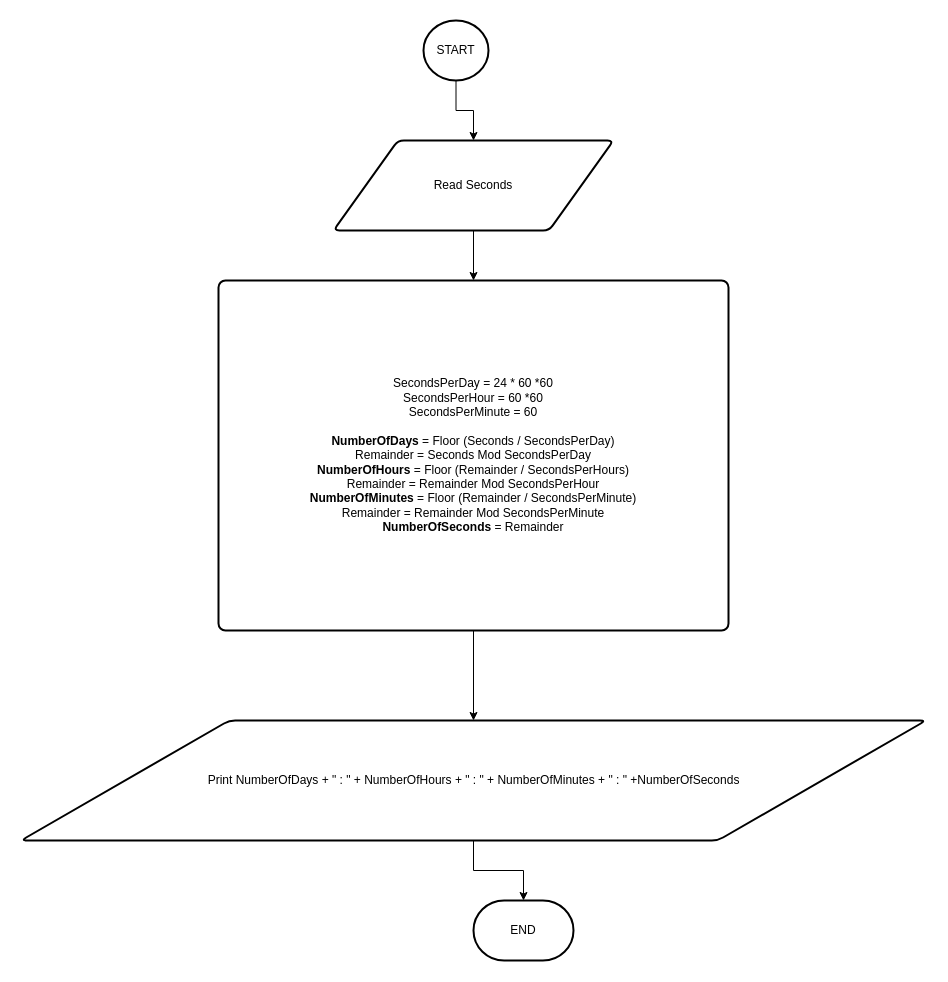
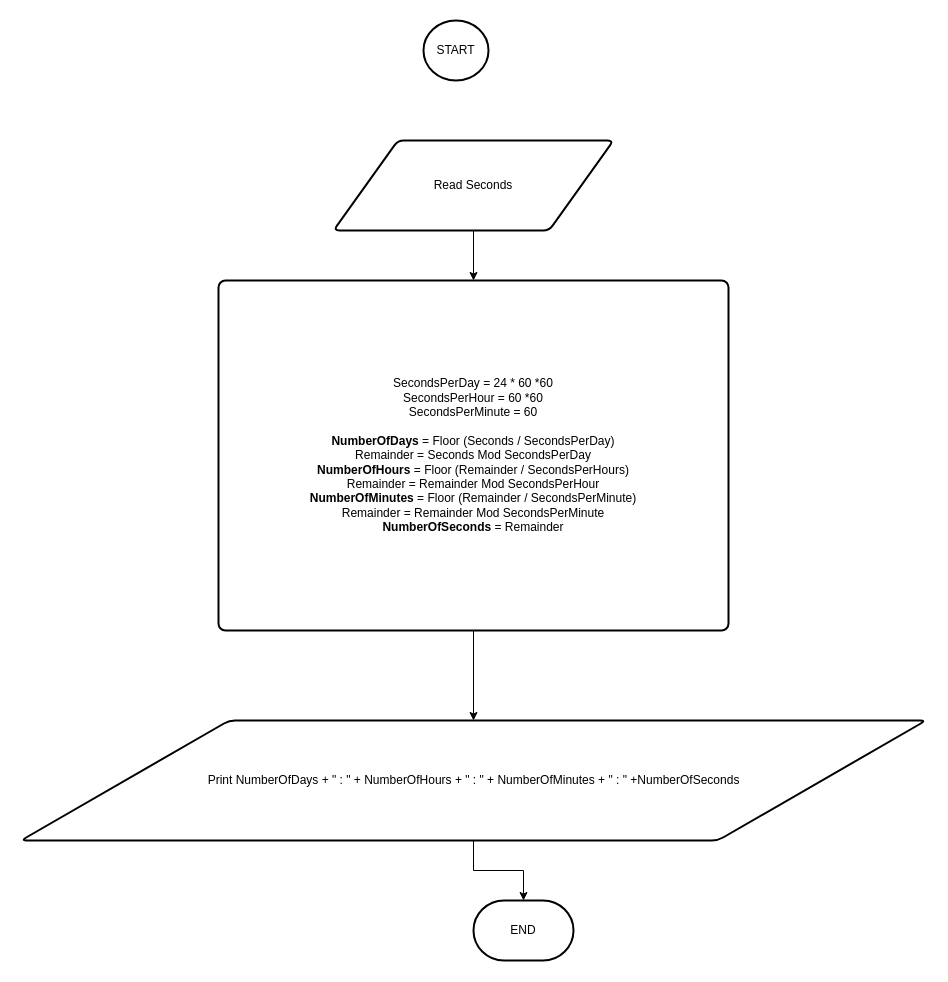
(461, 111) -> none
